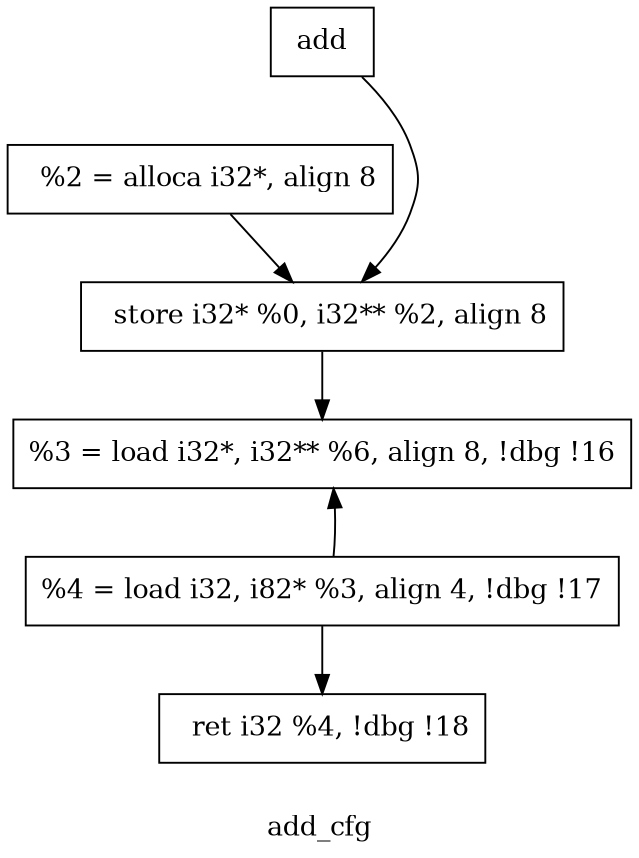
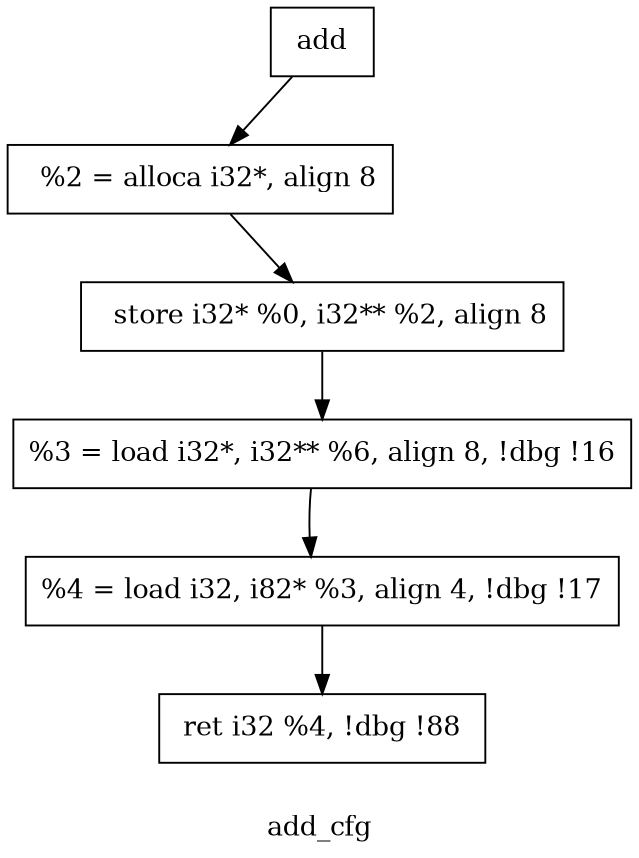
(417, 170) -> (268, 104)
(335, 532) -> (310, 513)
(322, 728) -> (322, 728)
